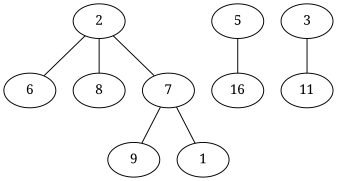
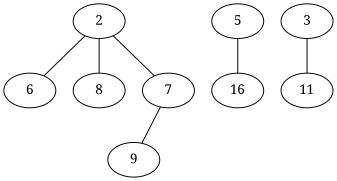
(203, 160) -> none
